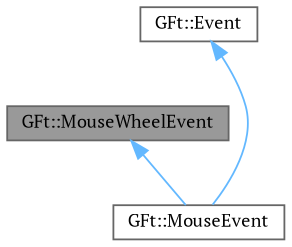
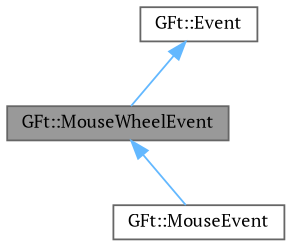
(247, 132) -> (152, 81)
